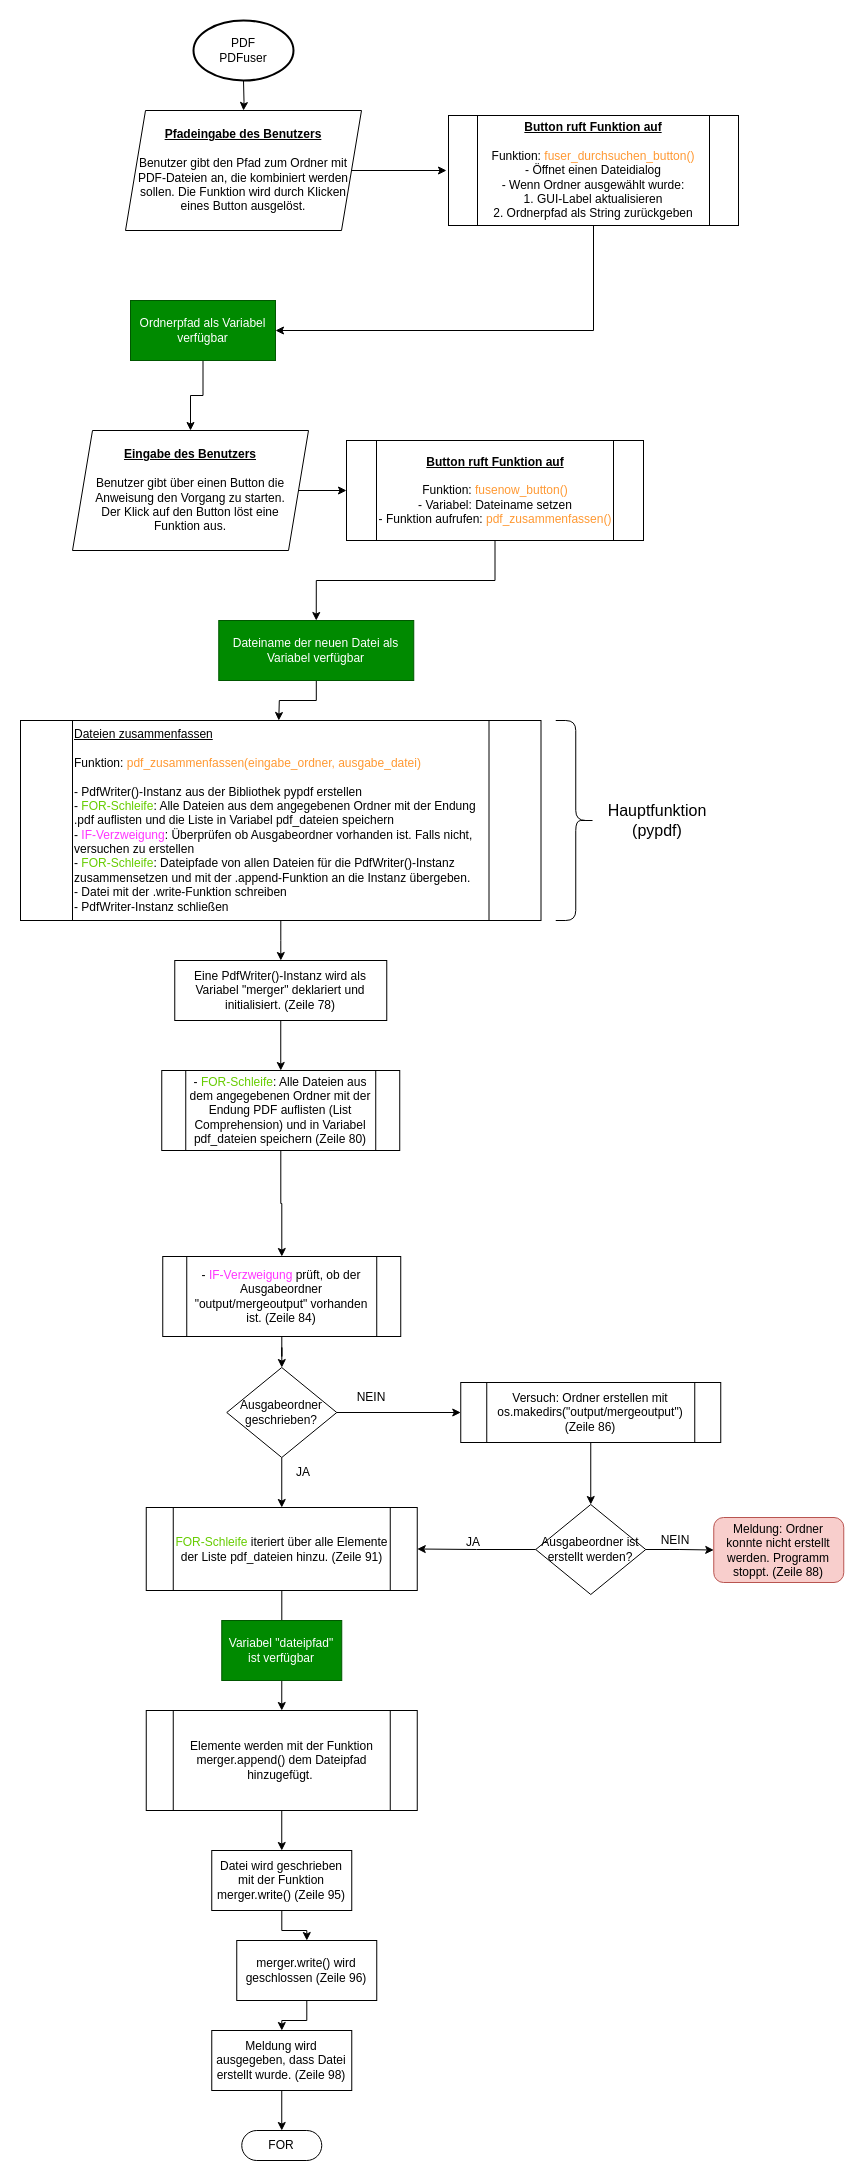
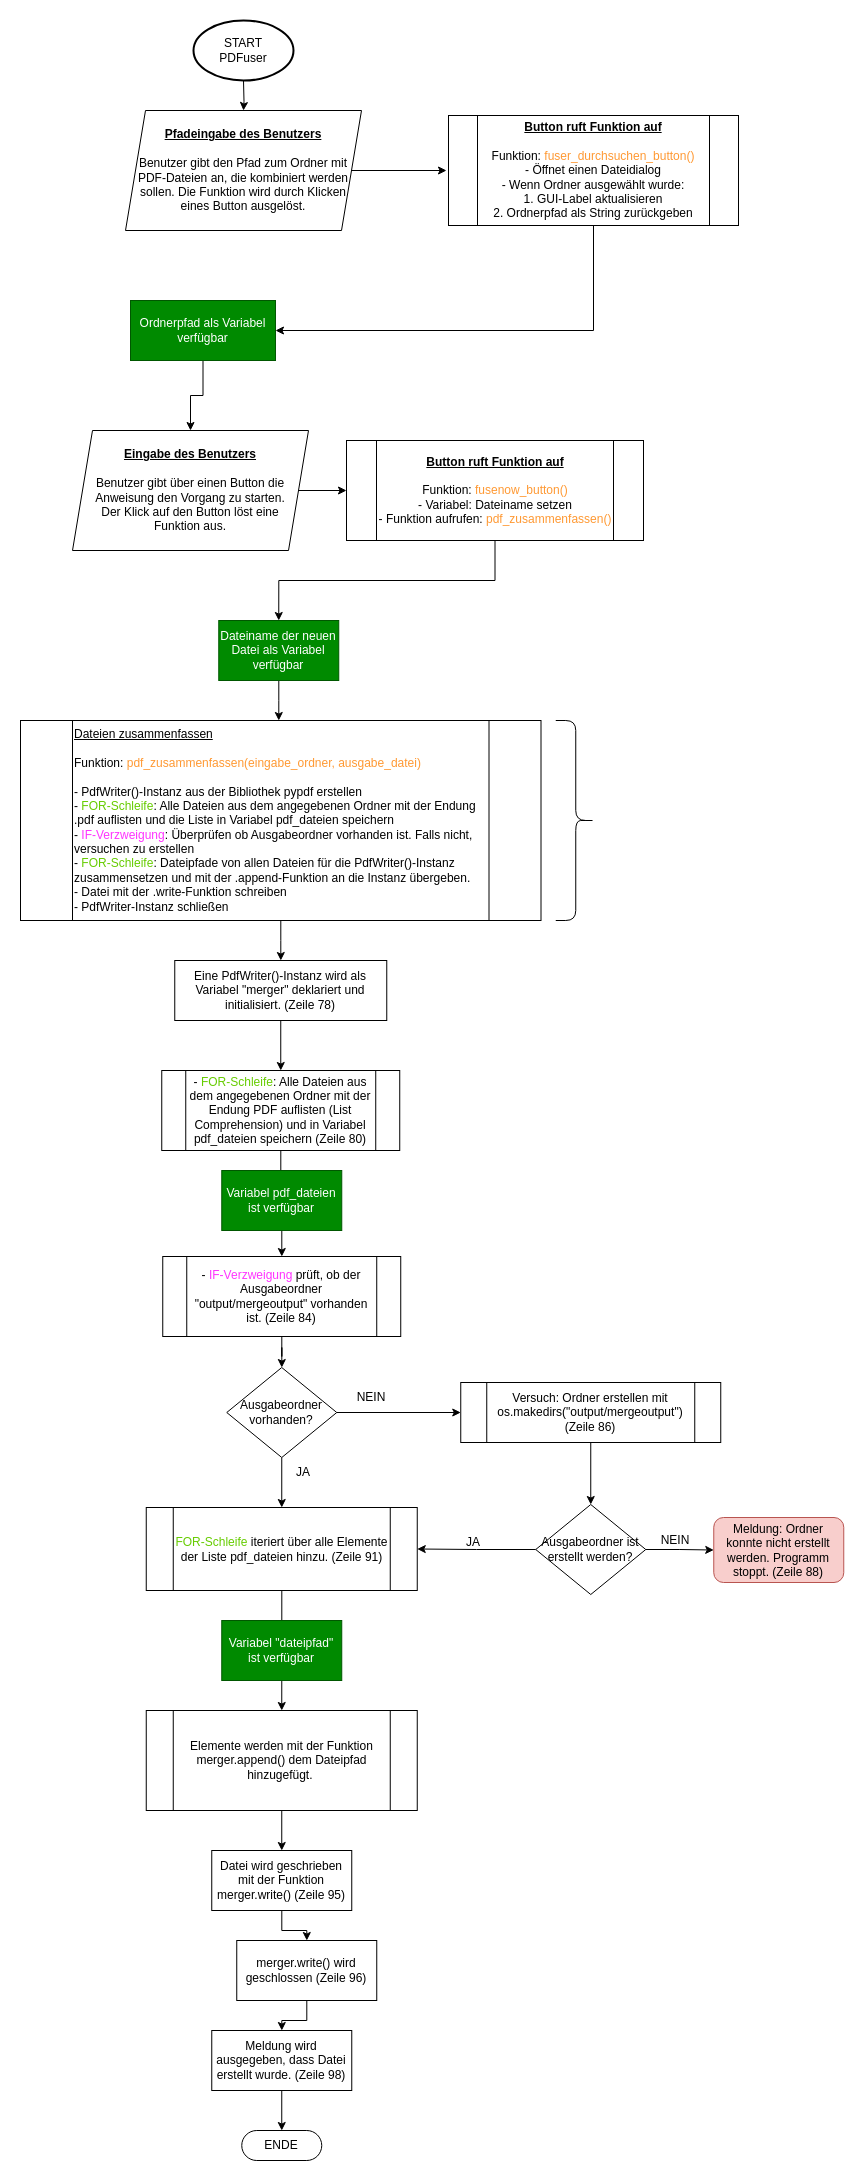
(244, 51) -> (244, 51)
(316, 651) -> (279, 651)
(658, 821) -> none
none -> (282, 1201)
(282, 1413) -> (282, 1413)
(282, 2146) -> (282, 2146)
